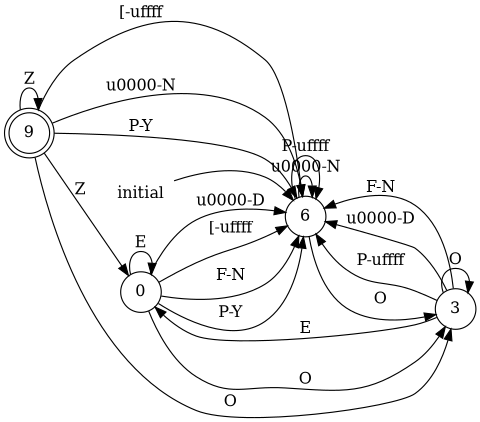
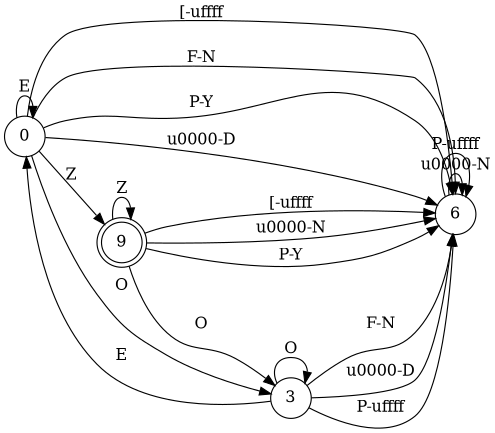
(141, 194) -> none
(83, 210) -> (68, 183)
(346, 307) -> none
